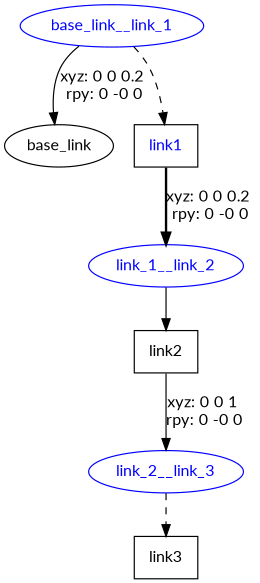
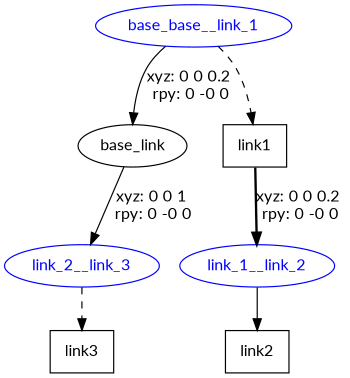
(112, 26) -> (194, 26)
(166, 146) -> (255, 146)
(166, 406) -> (110, 200)
